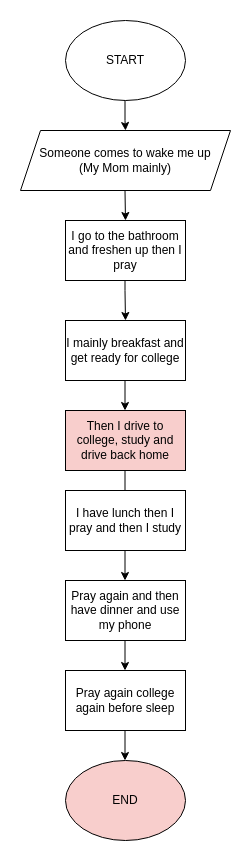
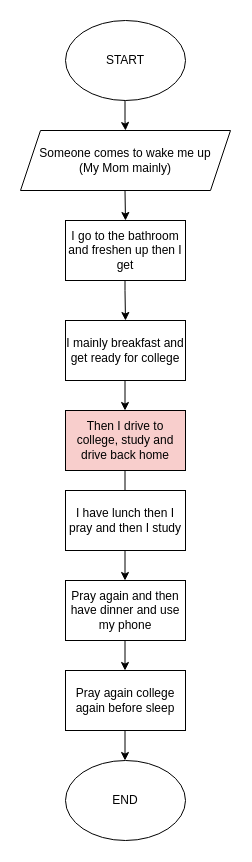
(126, 251) -> (126, 251)
(126, 801) -> (126, 801)
